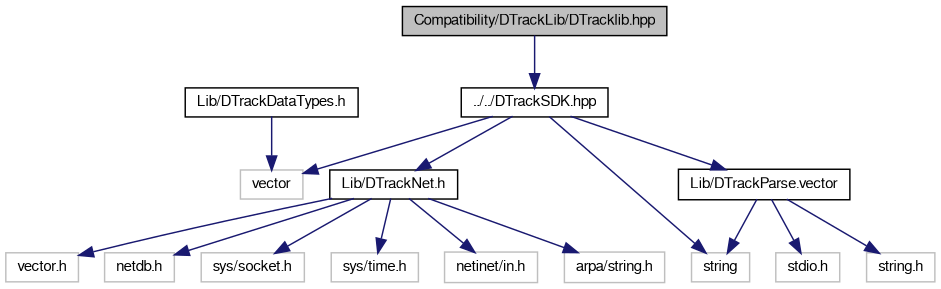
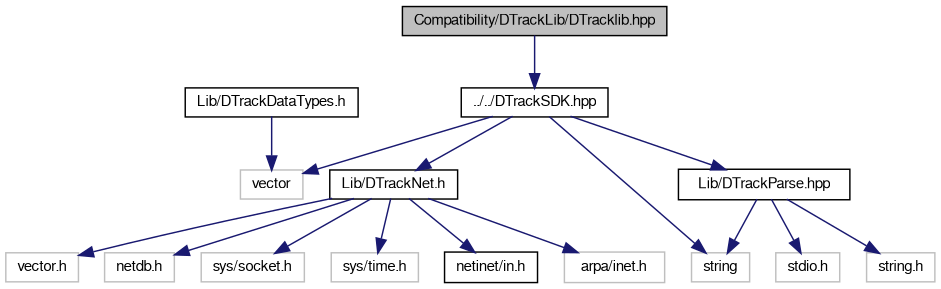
(764, 185) -> (764, 185)
(491, 267) -> (491, 267)
(615, 267) -> (615, 267)
